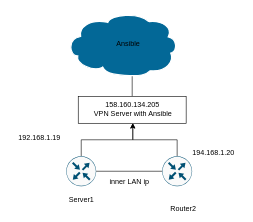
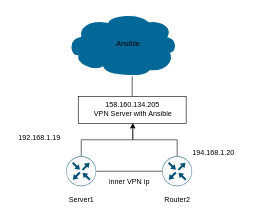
(130, 182) -> (130, 182)
(183, 209) -> (177, 200)
